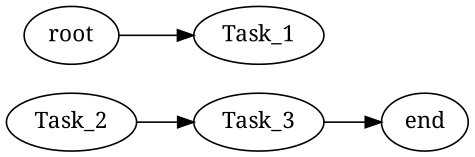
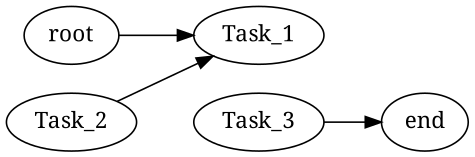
(157, 122) -> (158, 82)
